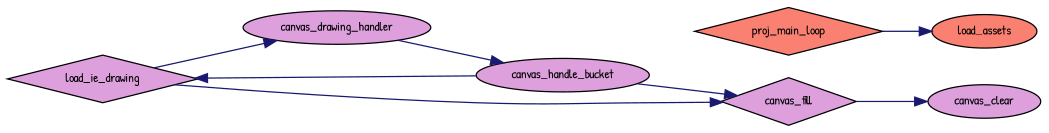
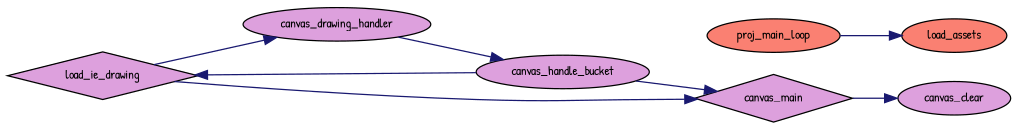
(789, 31) -> (774, 36)
(789, 101) -> (774, 98)
